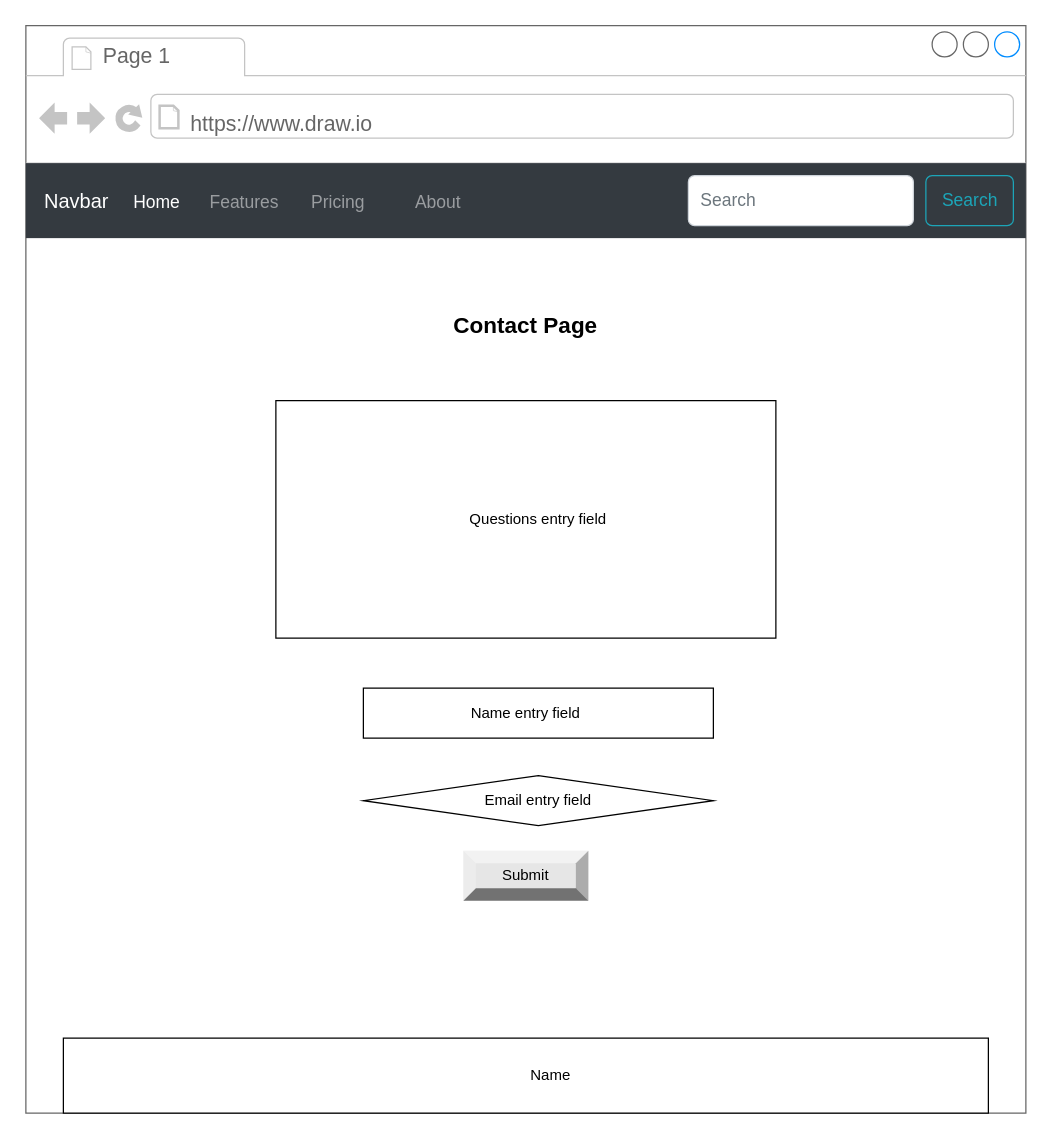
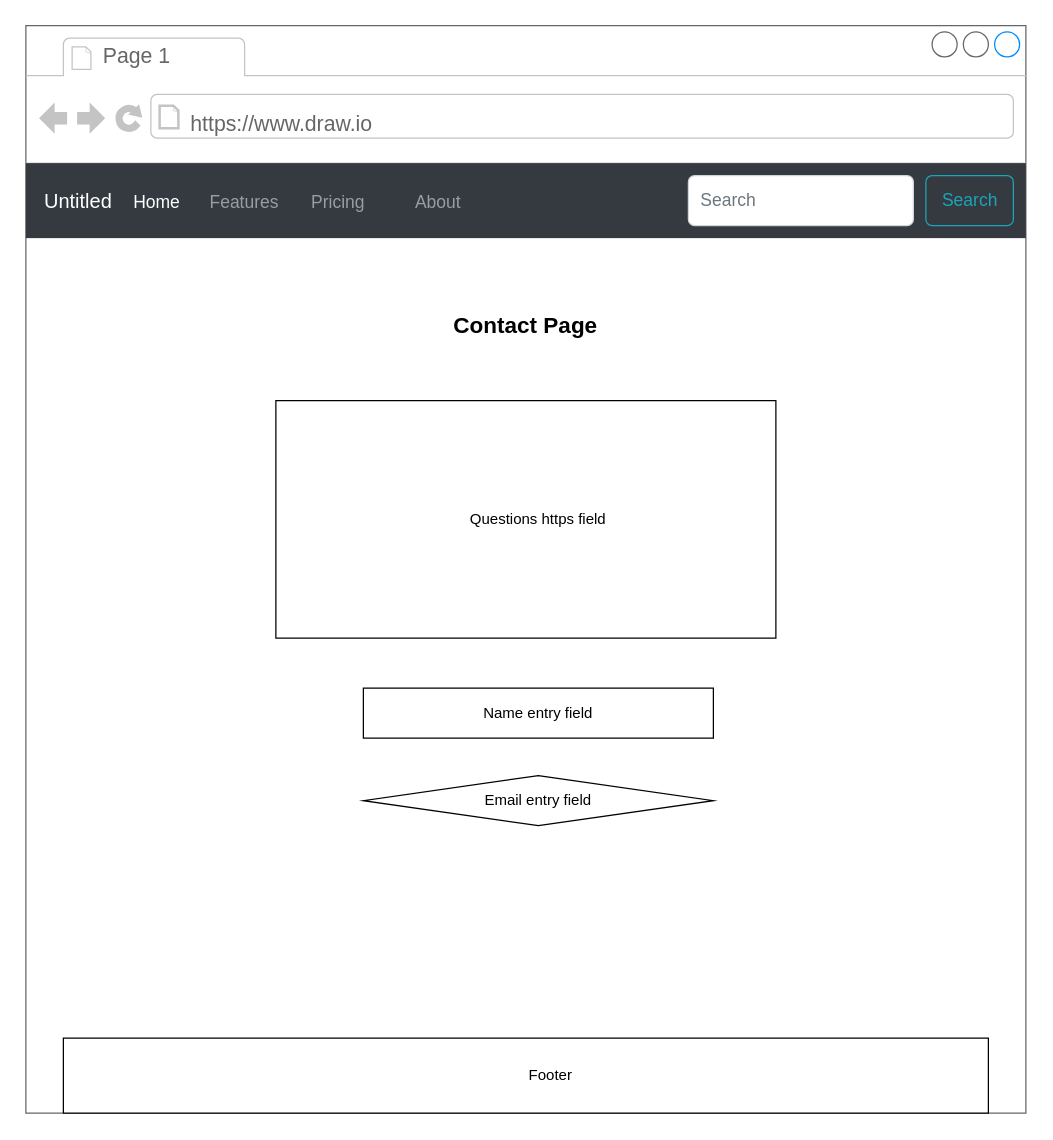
(78, 201) -> (84, 201)
(538, 519) -> (538, 519)
(526, 713) -> (538, 713)
(526, 876) -> none
(551, 1076) -> (551, 1076)
